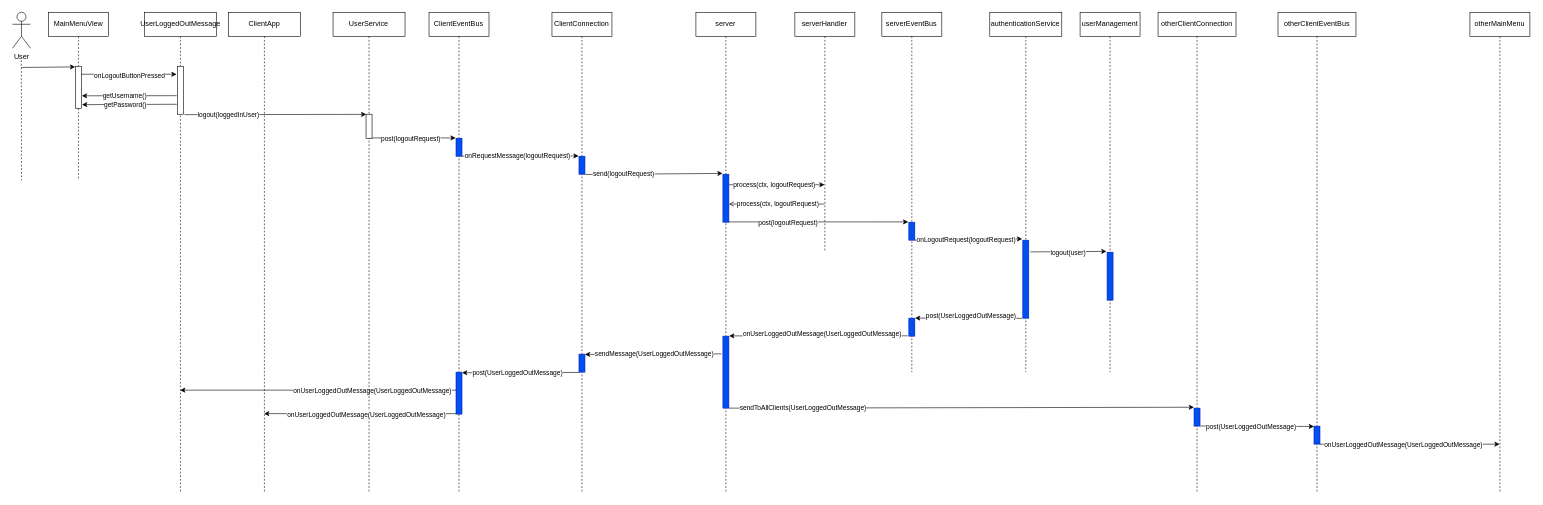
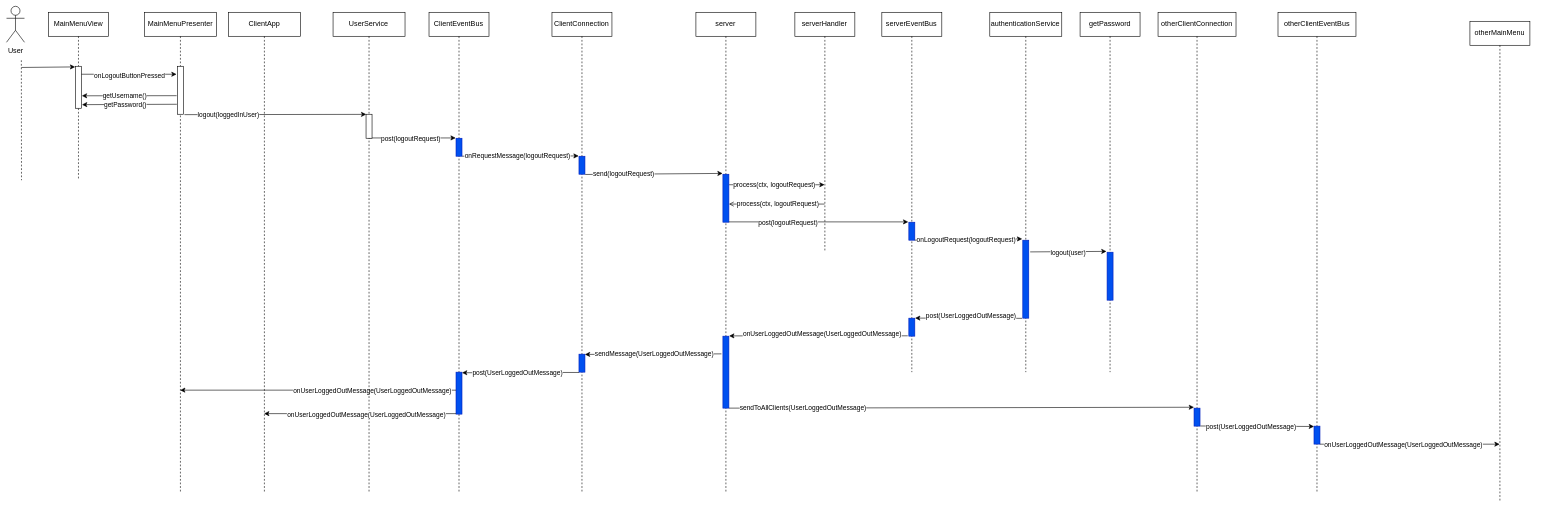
(180, 24) -> (180, 24)
(1110, 24) -> (1110, 24)
(21, 30) -> (15, 24)
(1500, 252) -> (1500, 261)
